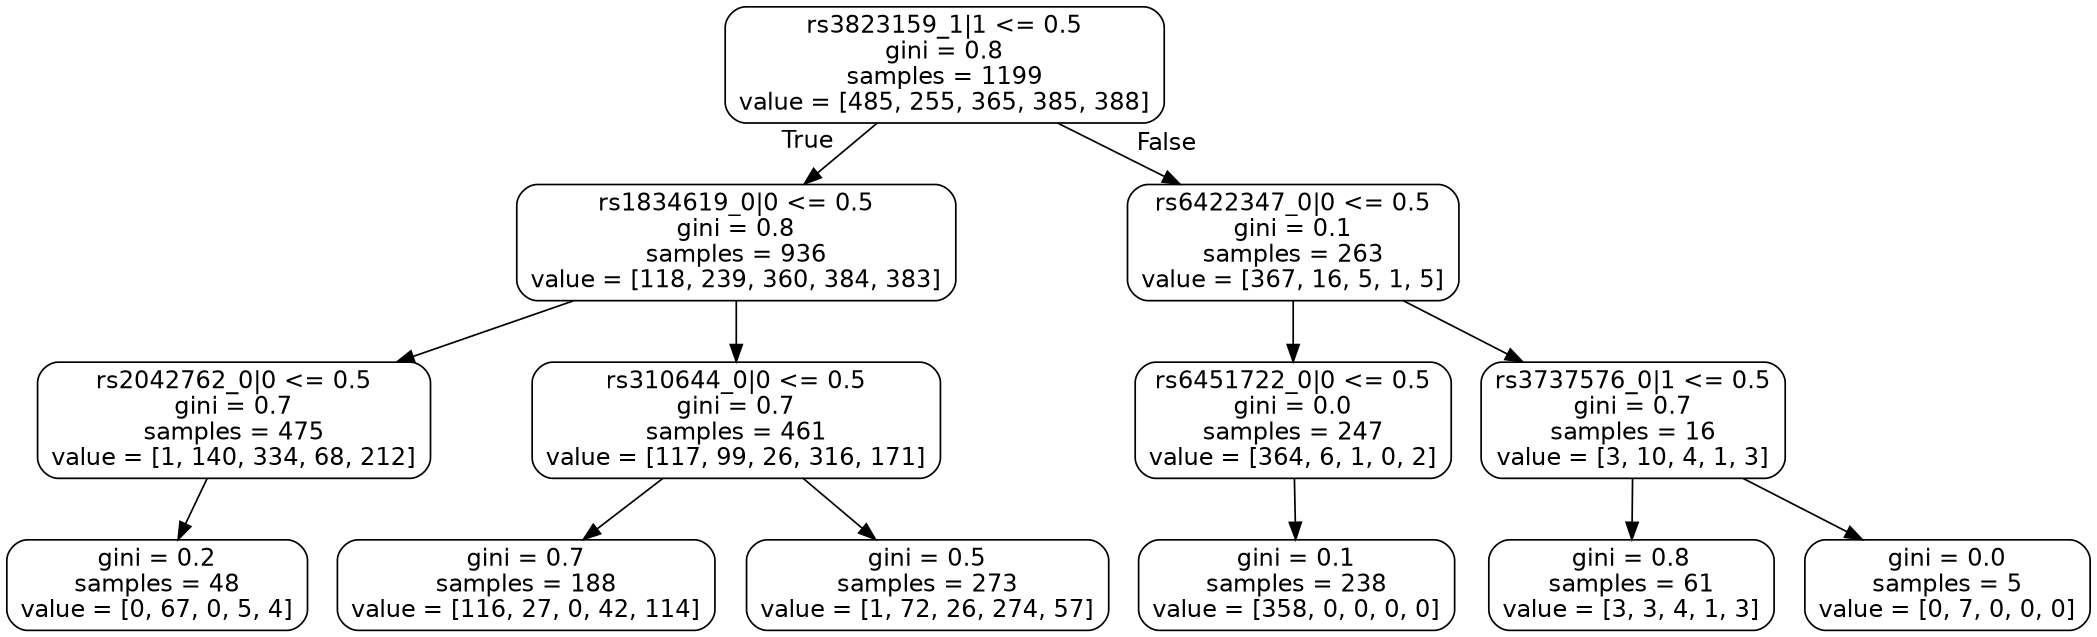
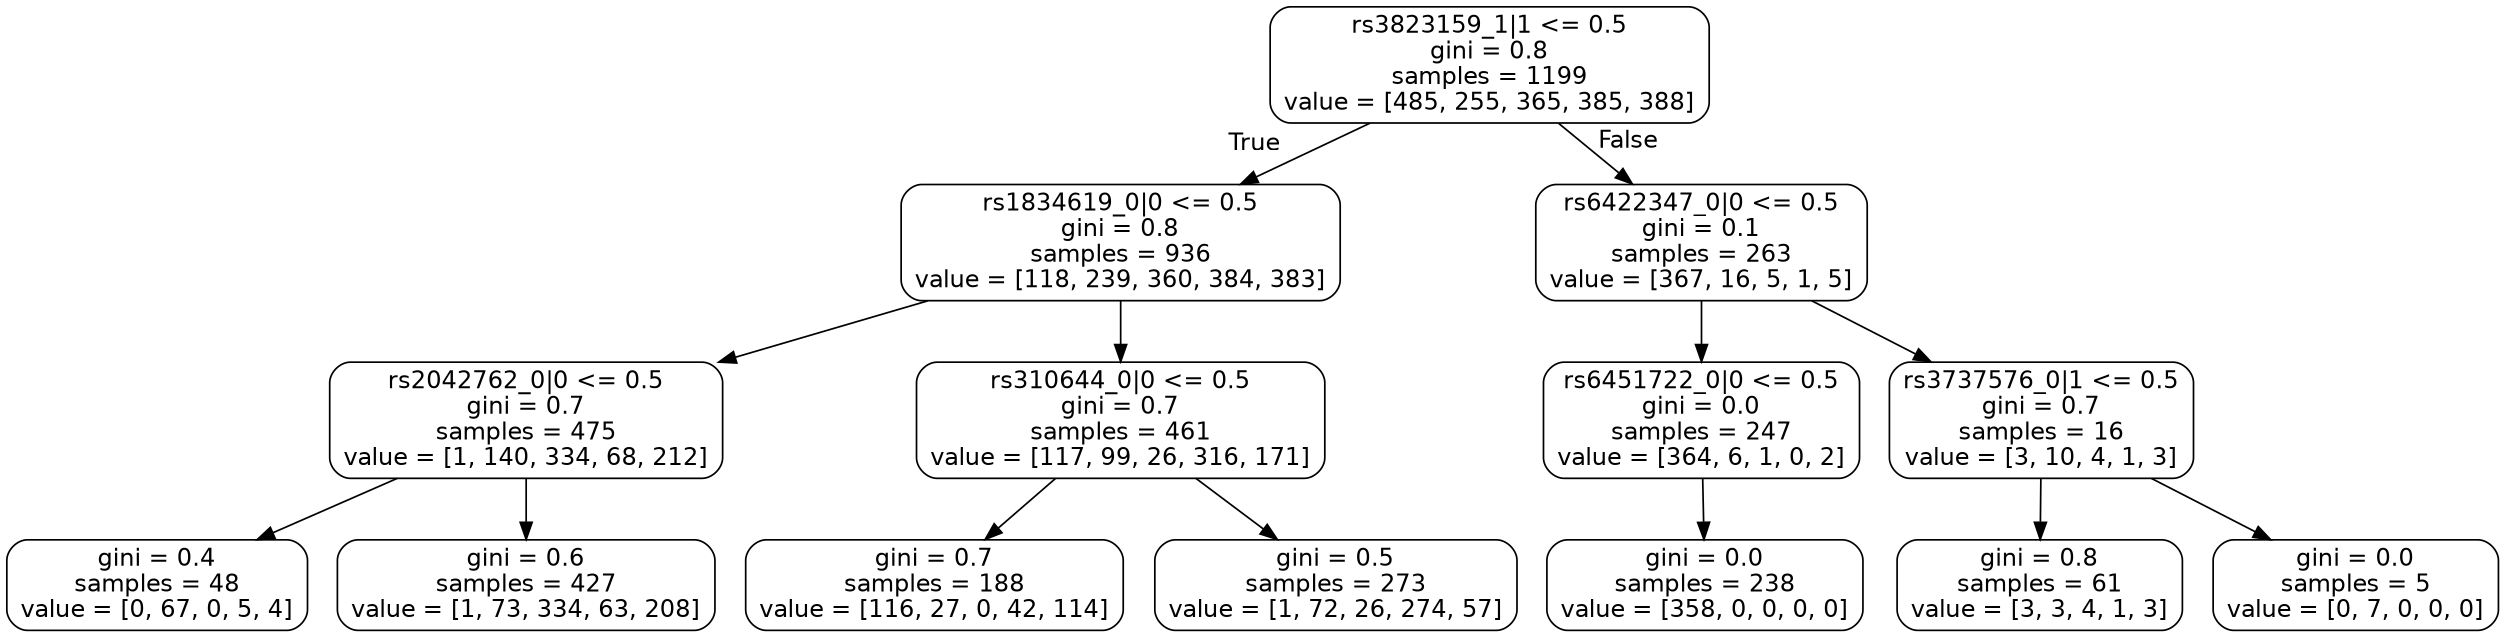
(157, 585) -> (157, 585)
none -> (526, 585)
(1297, 585) -> (1705, 585)
